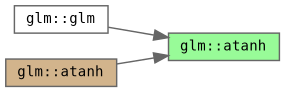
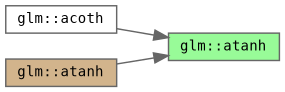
(61, 19) -> (61, 19)
